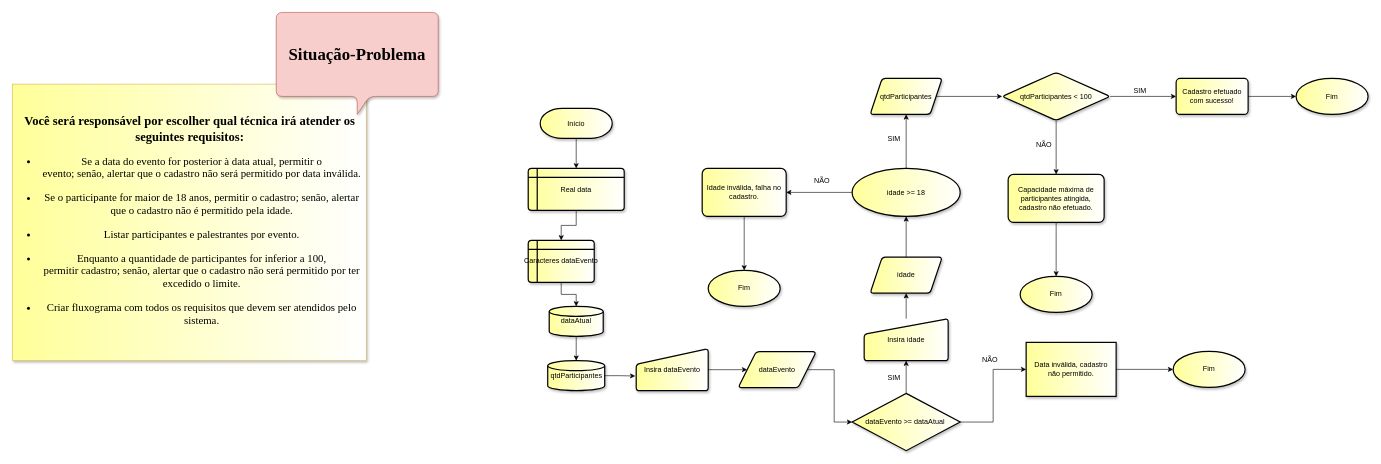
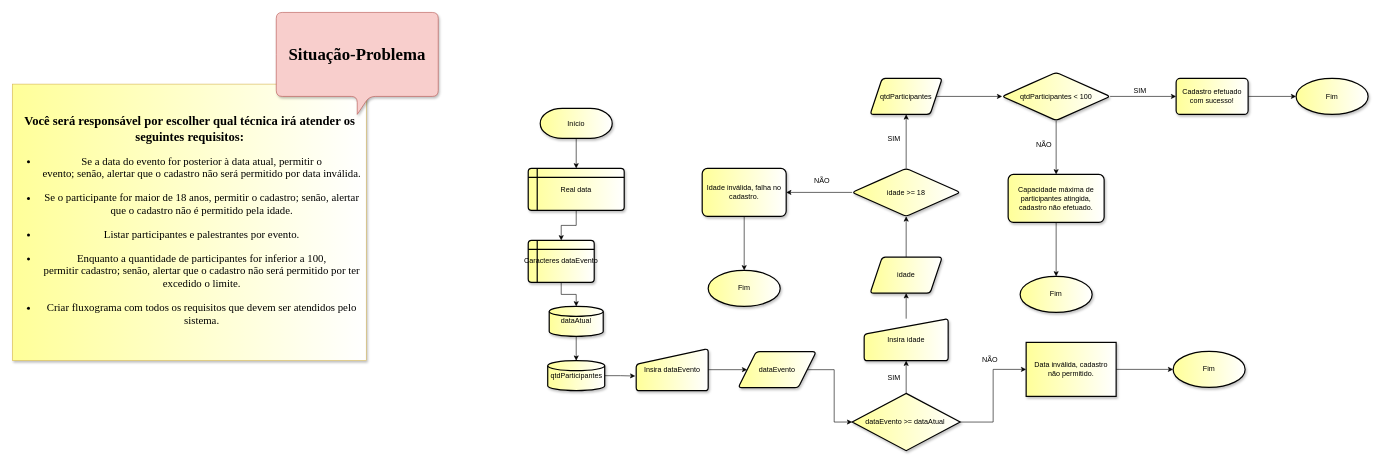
(906, 192) -> (906, 192)
